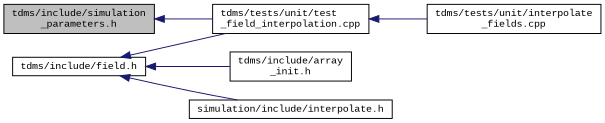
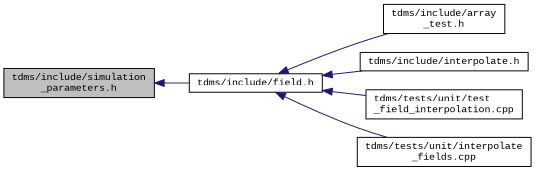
(188, 19) -> (177, 83)
(403, 19) -> (335, 119)
(291, 67) -> (444, 19)
(291, 109) -> (444, 62)
